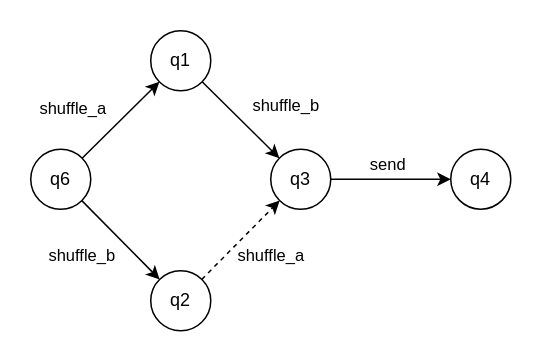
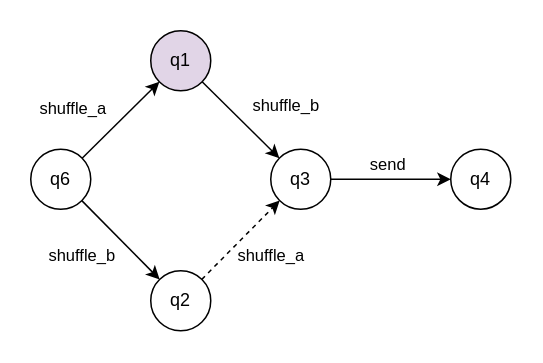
(181, 61) -> (181, 61)
